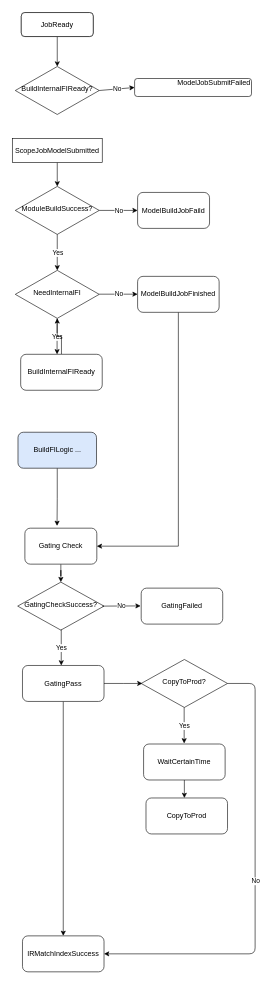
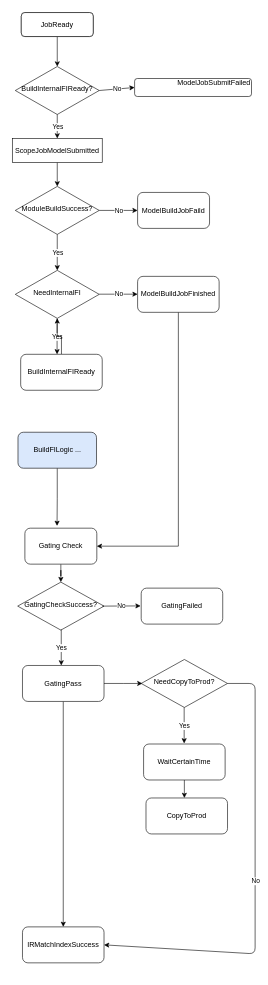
none -> (57, 128)
(185, 683) -> (185, 683)
(63, 954) -> (63, 945)
